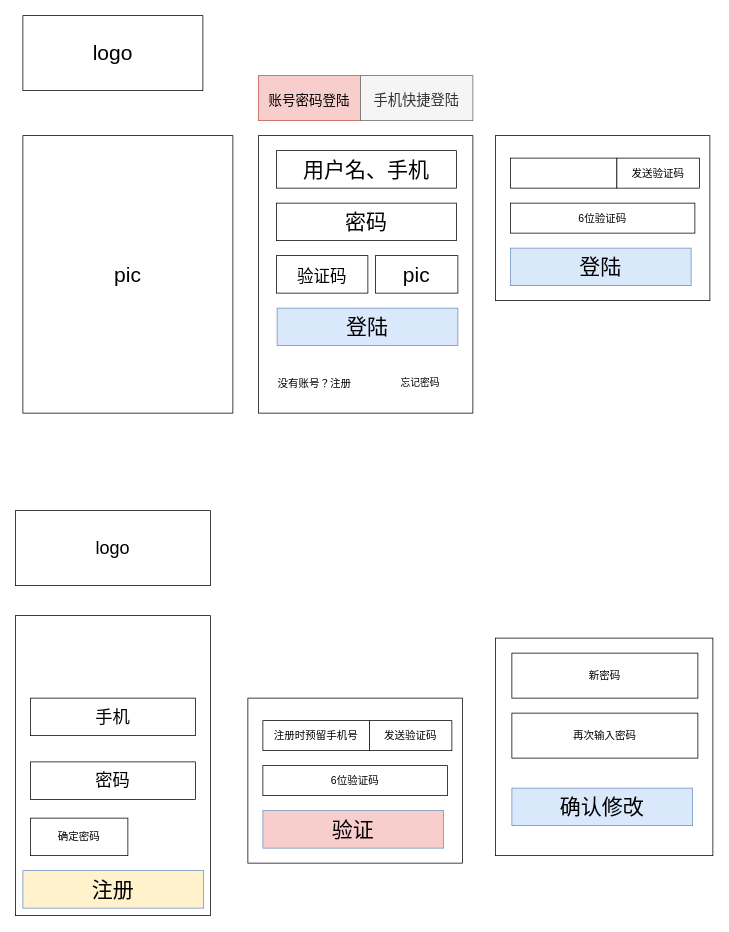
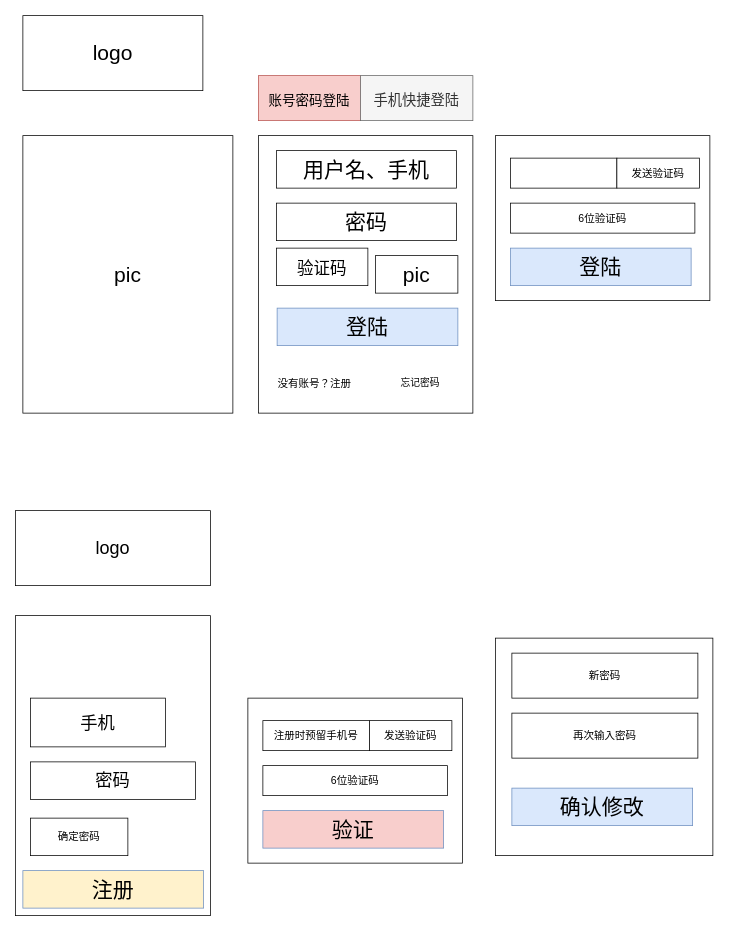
(322, 274) -> (322, 267)
(113, 717) -> (98, 722)
